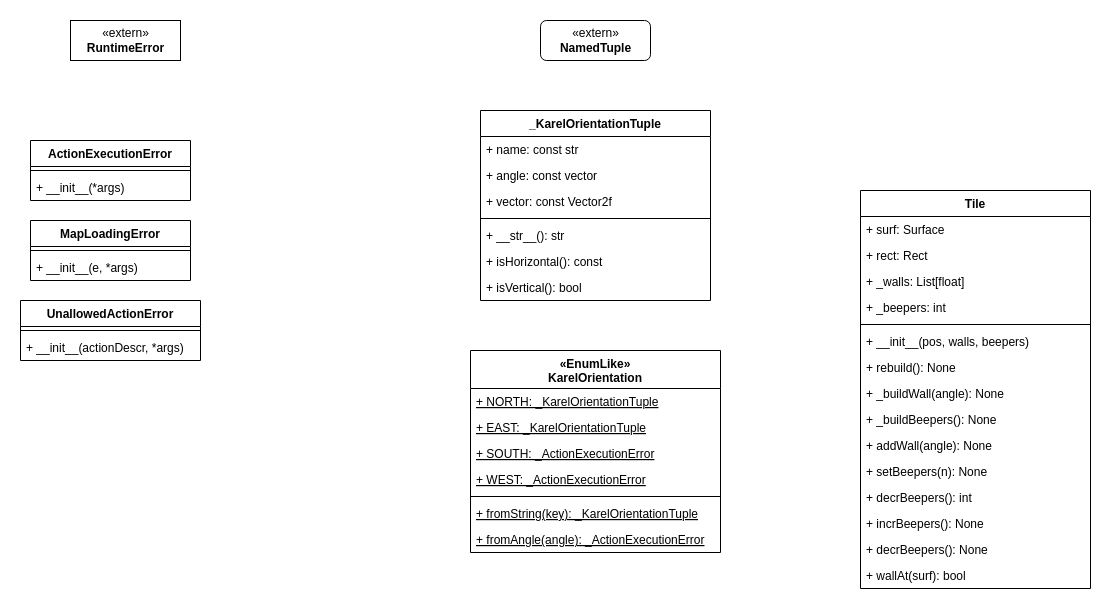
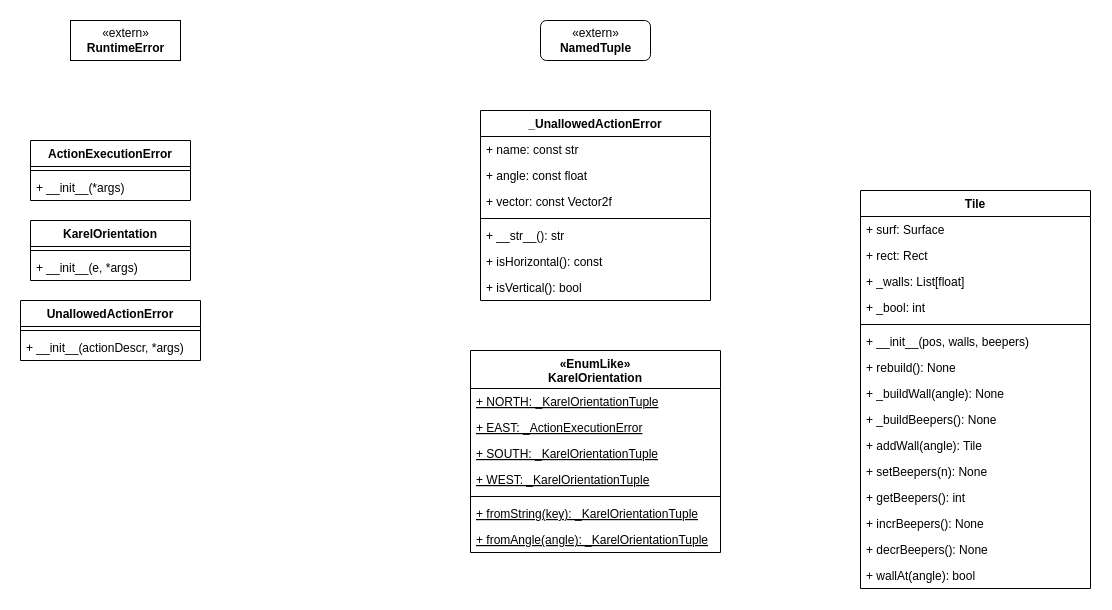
(595, 124) -> (595, 124)
(549, 176) -> (544, 176)
(110, 234) -> (110, 234)
(910, 308) -> (899, 308)
(567, 428) -> (567, 428)
(931, 446) -> (927, 446)
(571, 454) -> (571, 454)
(567, 480) -> (567, 480)
(927, 498) -> (924, 498)
(603, 540) -> (603, 540)
(924, 576) -> (926, 576)
